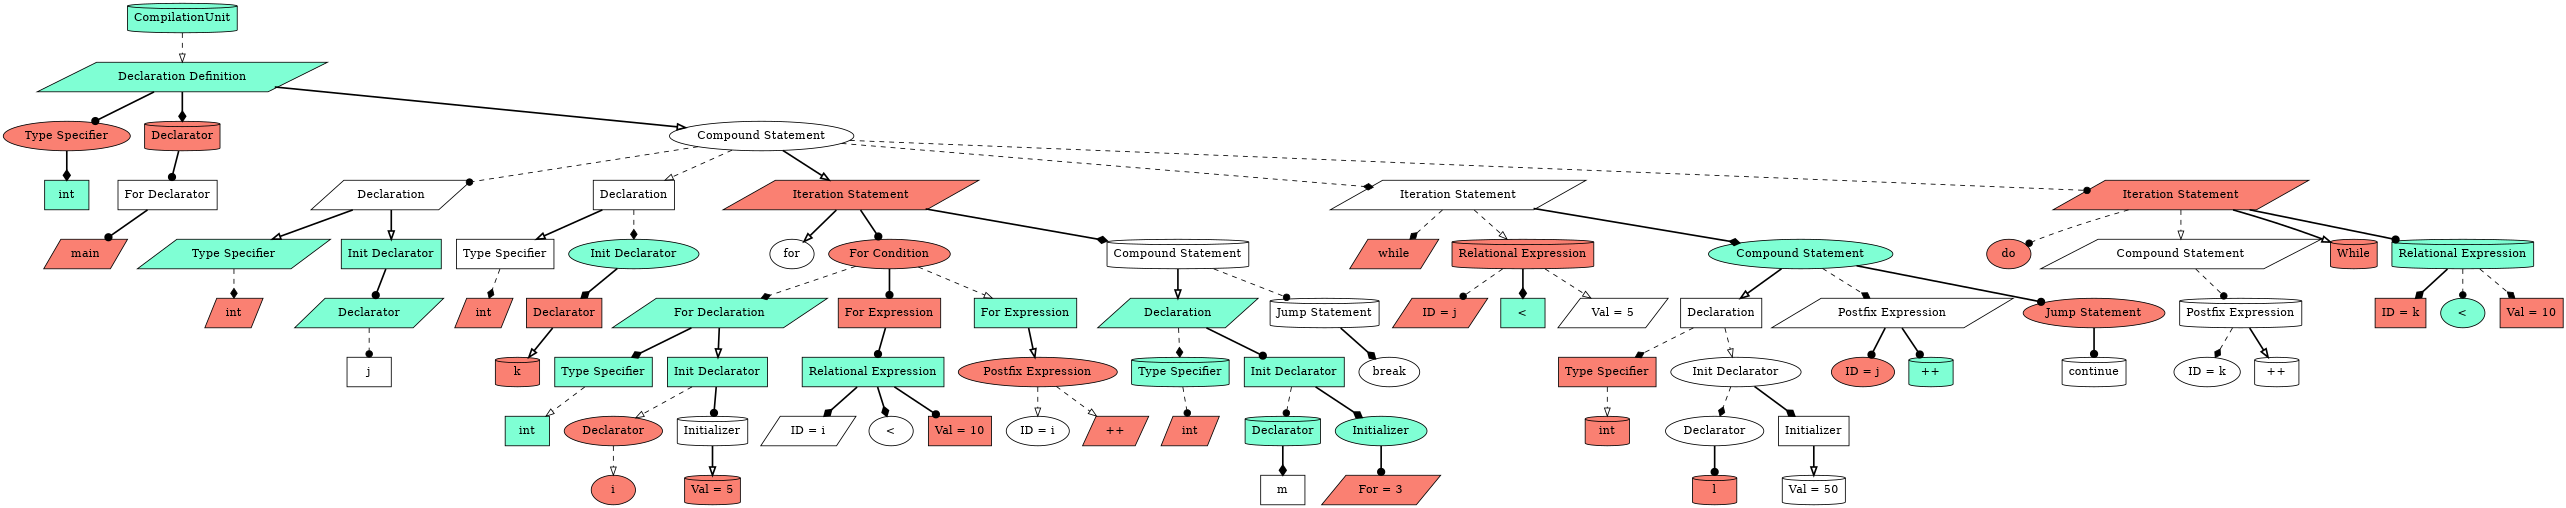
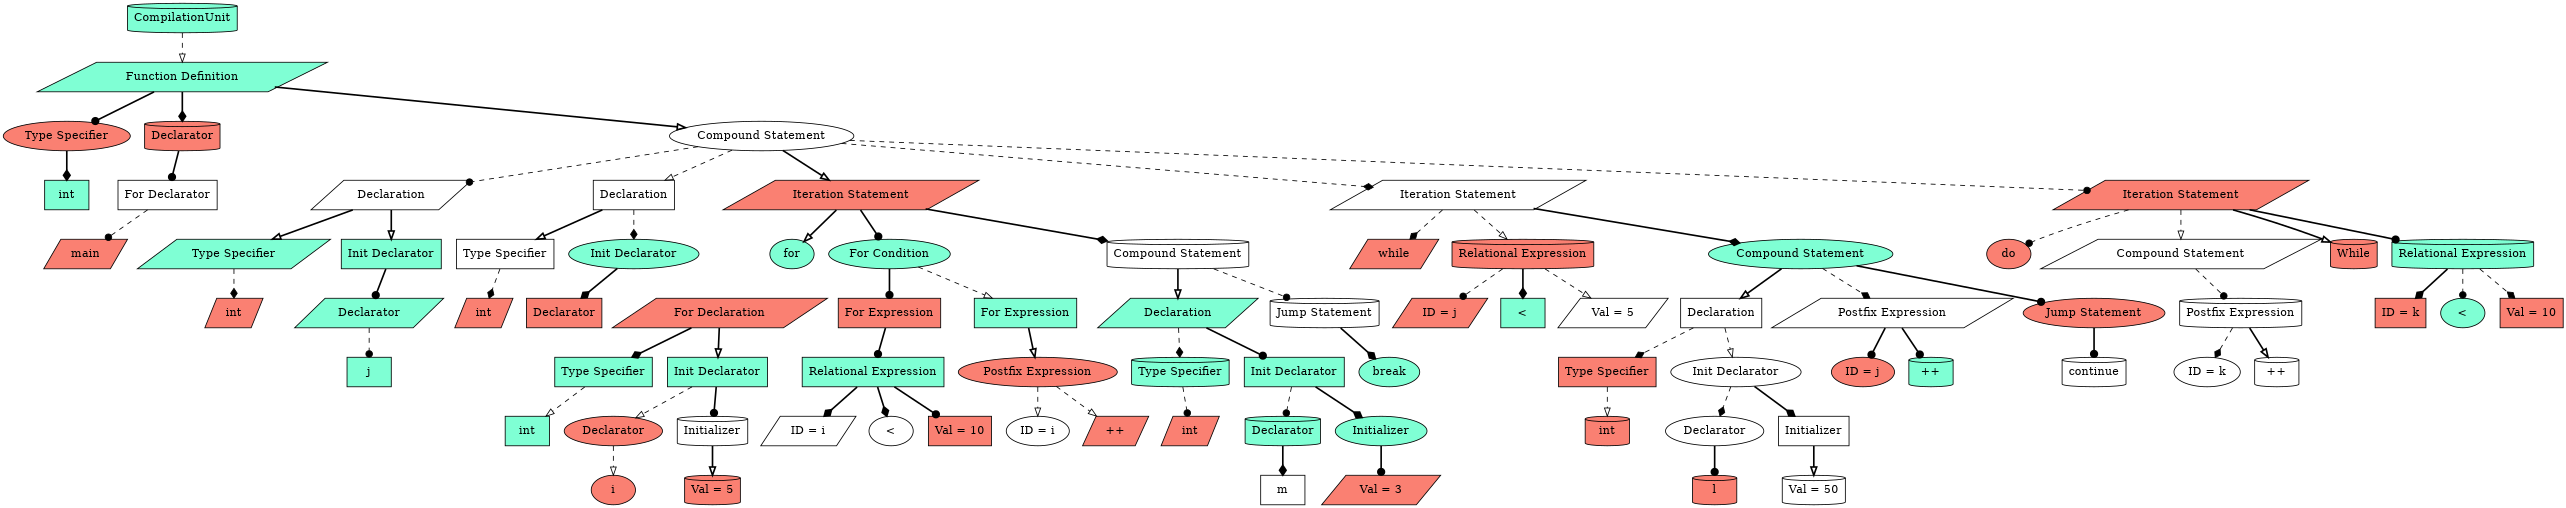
(182, 77) -> (182, 77)
(129, 223) -> (129, 223)
(792, 254) -> (792, 254)
(890, 254) -> (890, 254)
(813, 281) -> none
(720, 313) -> (720, 313)
(369, 372) -> (369, 372)
(517, 372) -> none
(1389, 372) -> (1389, 372)
(1381, 490) -> (1381, 490)
